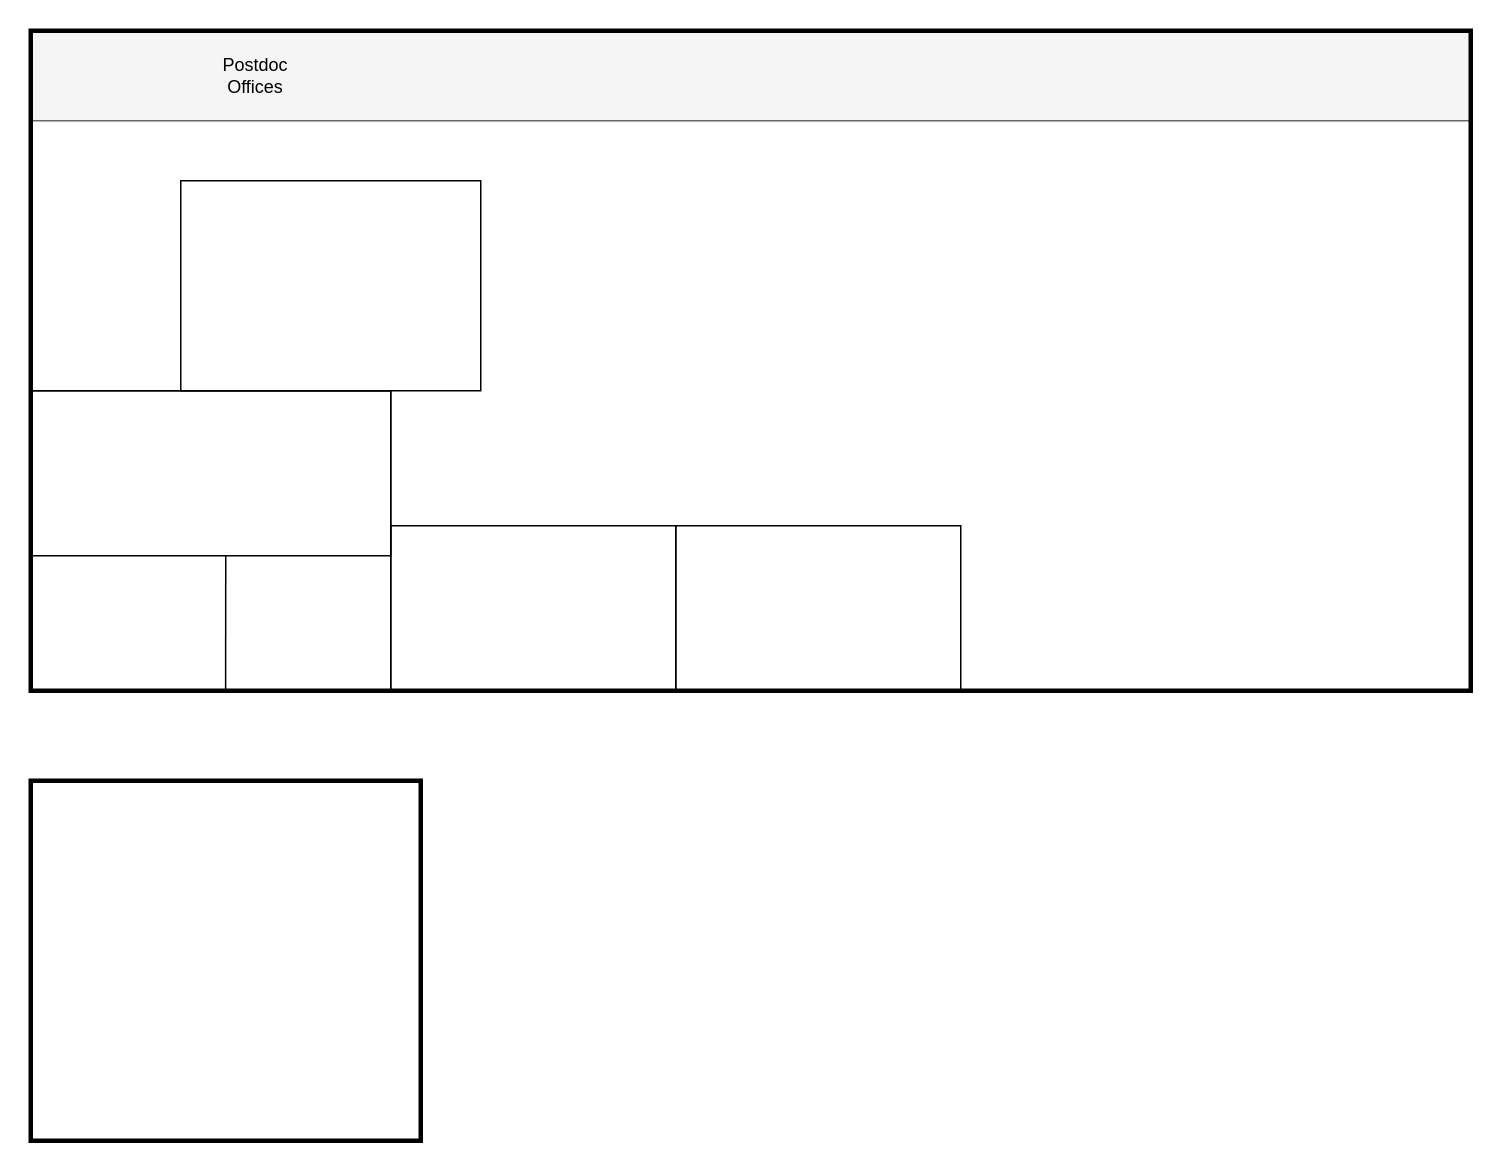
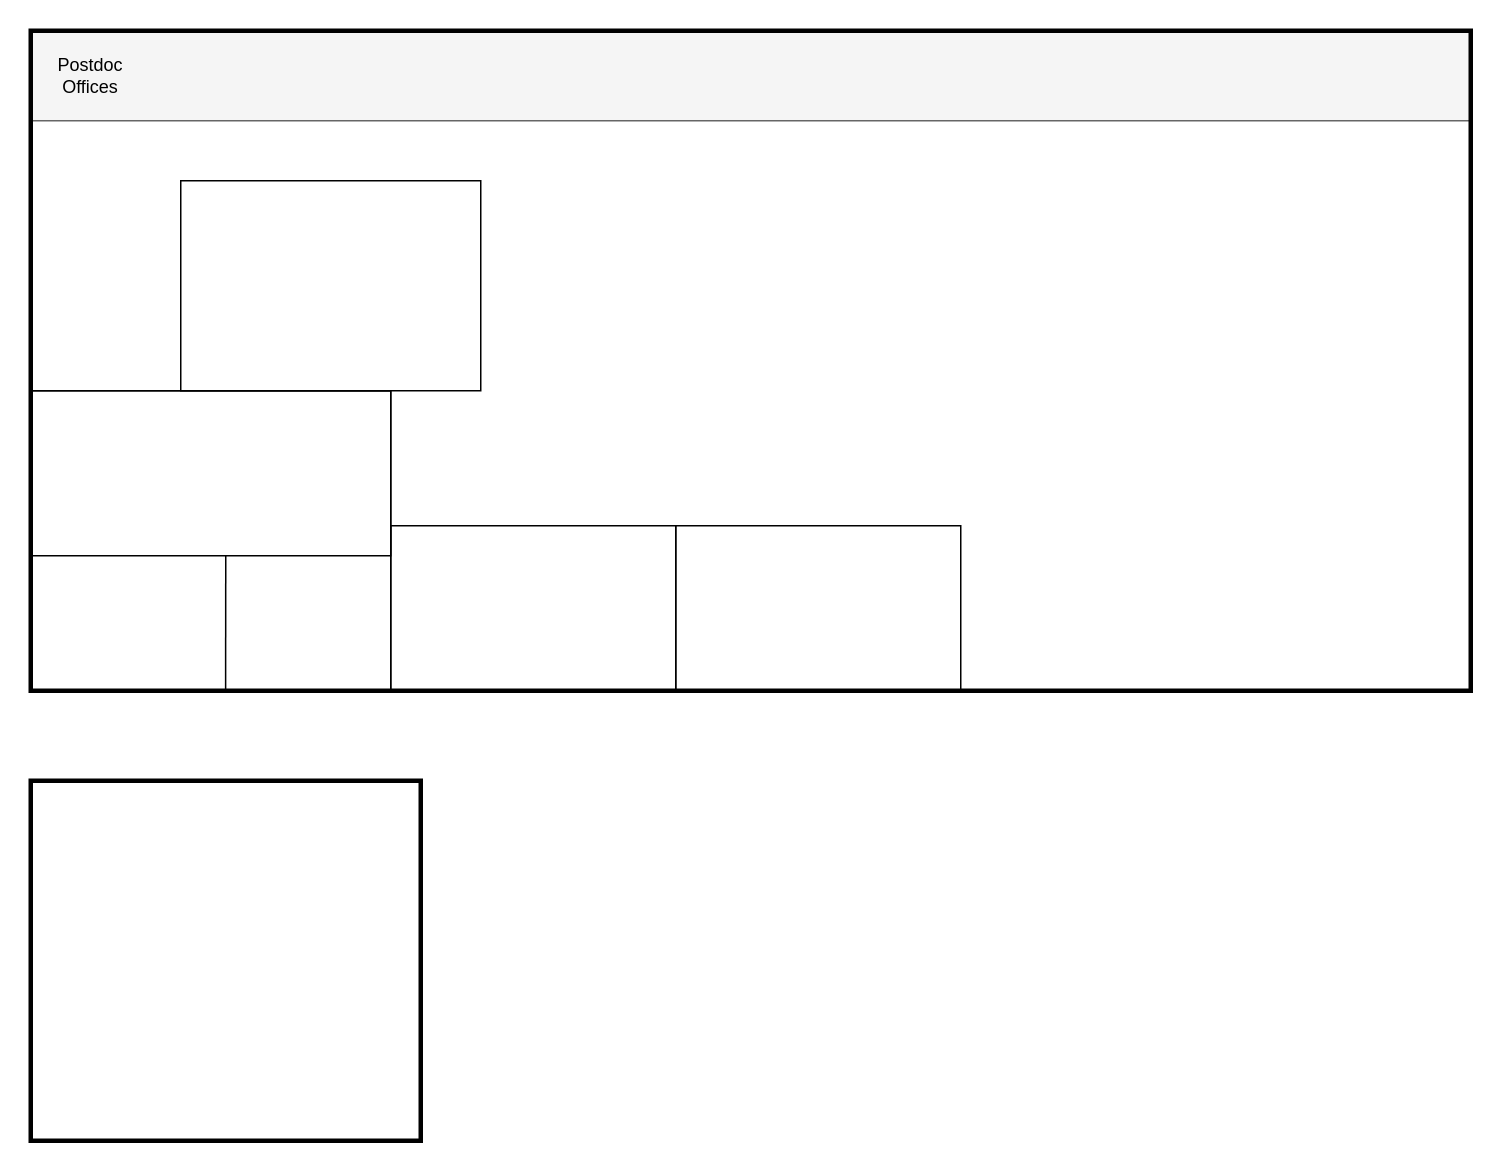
(256, 76) -> (91, 76)
